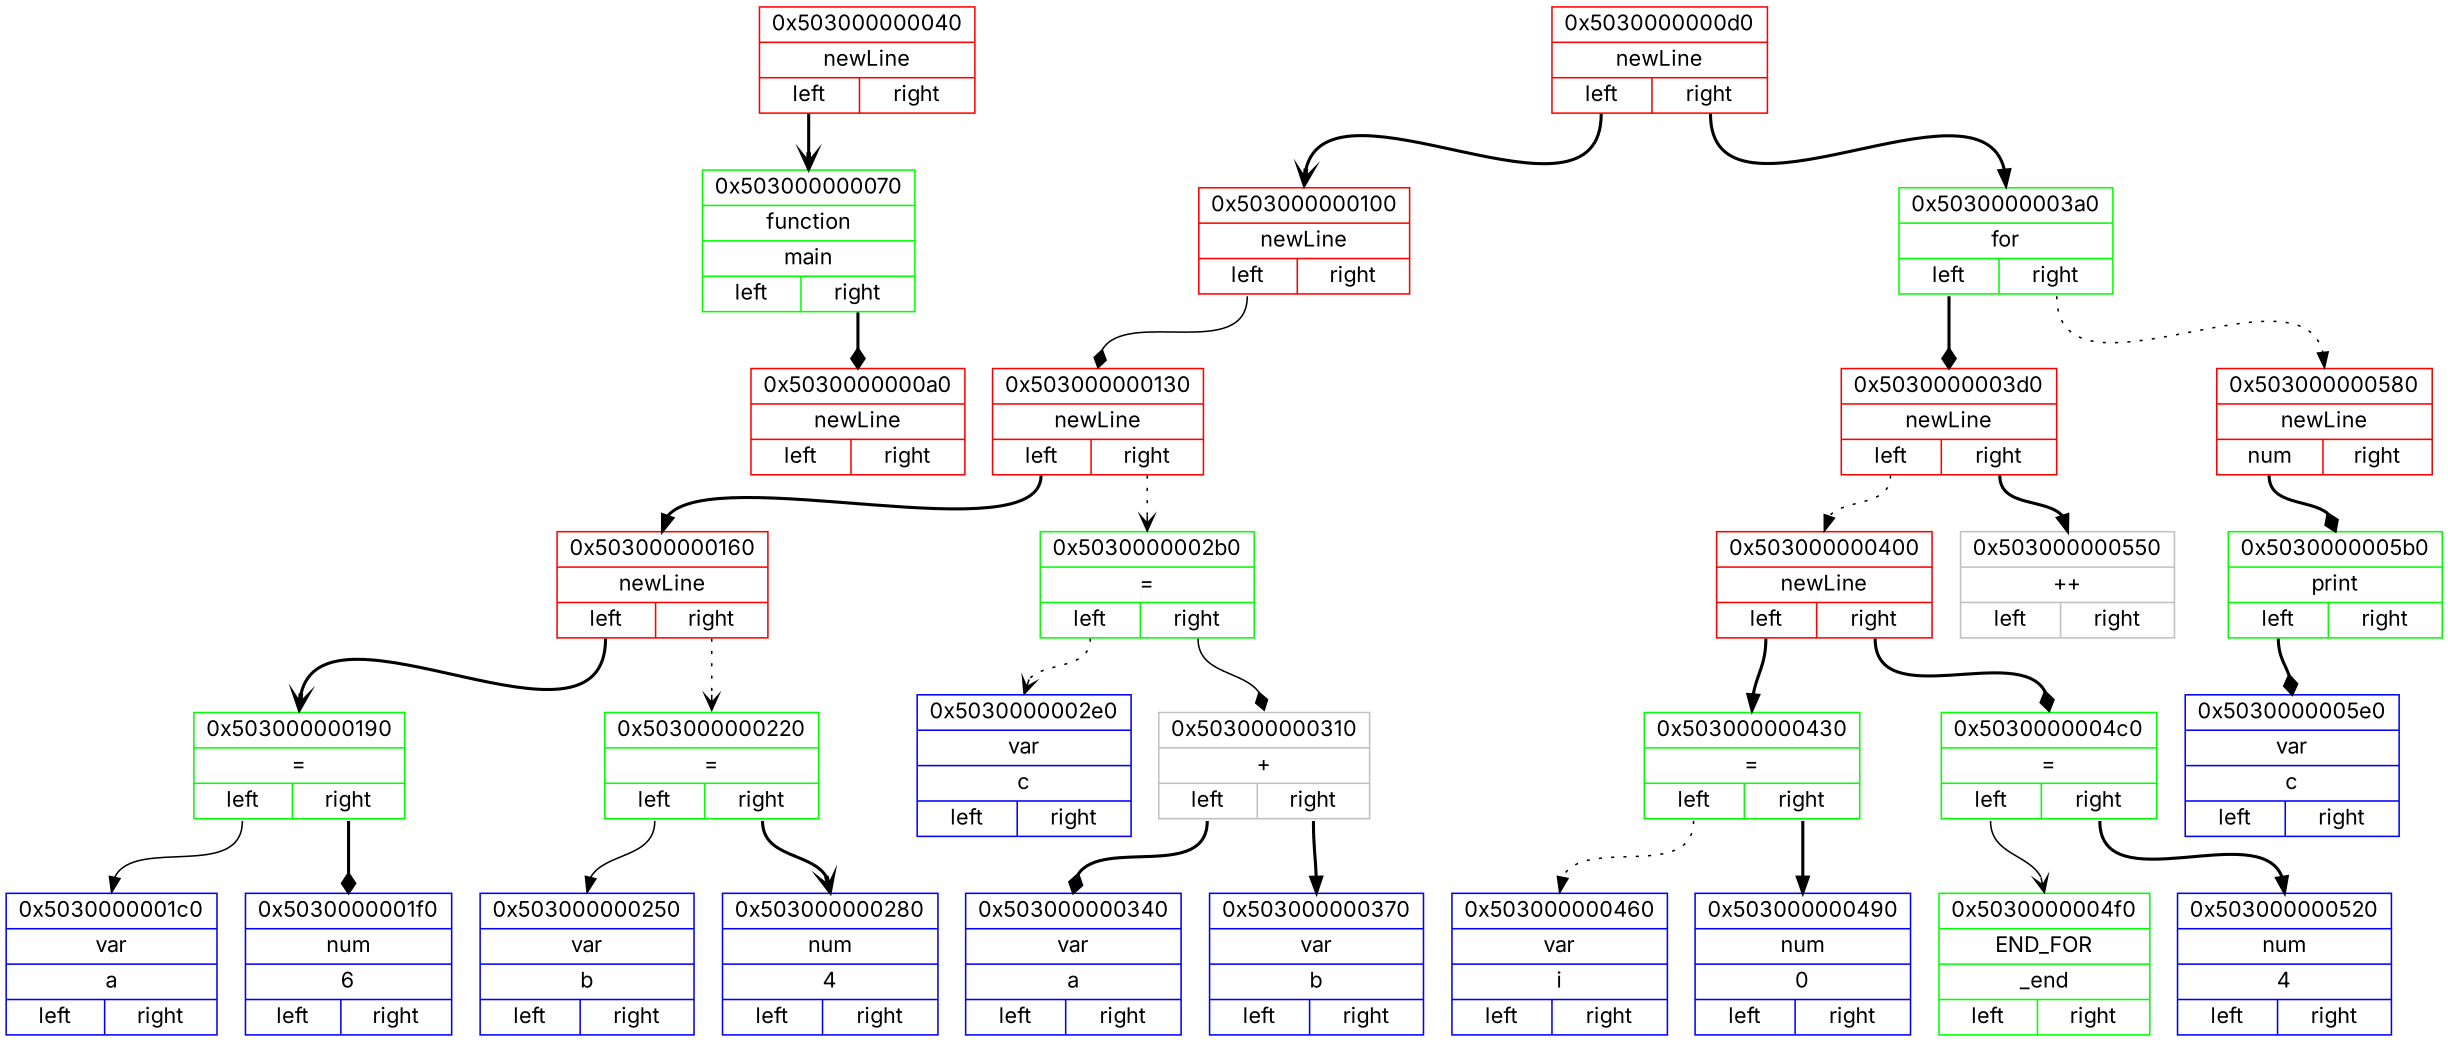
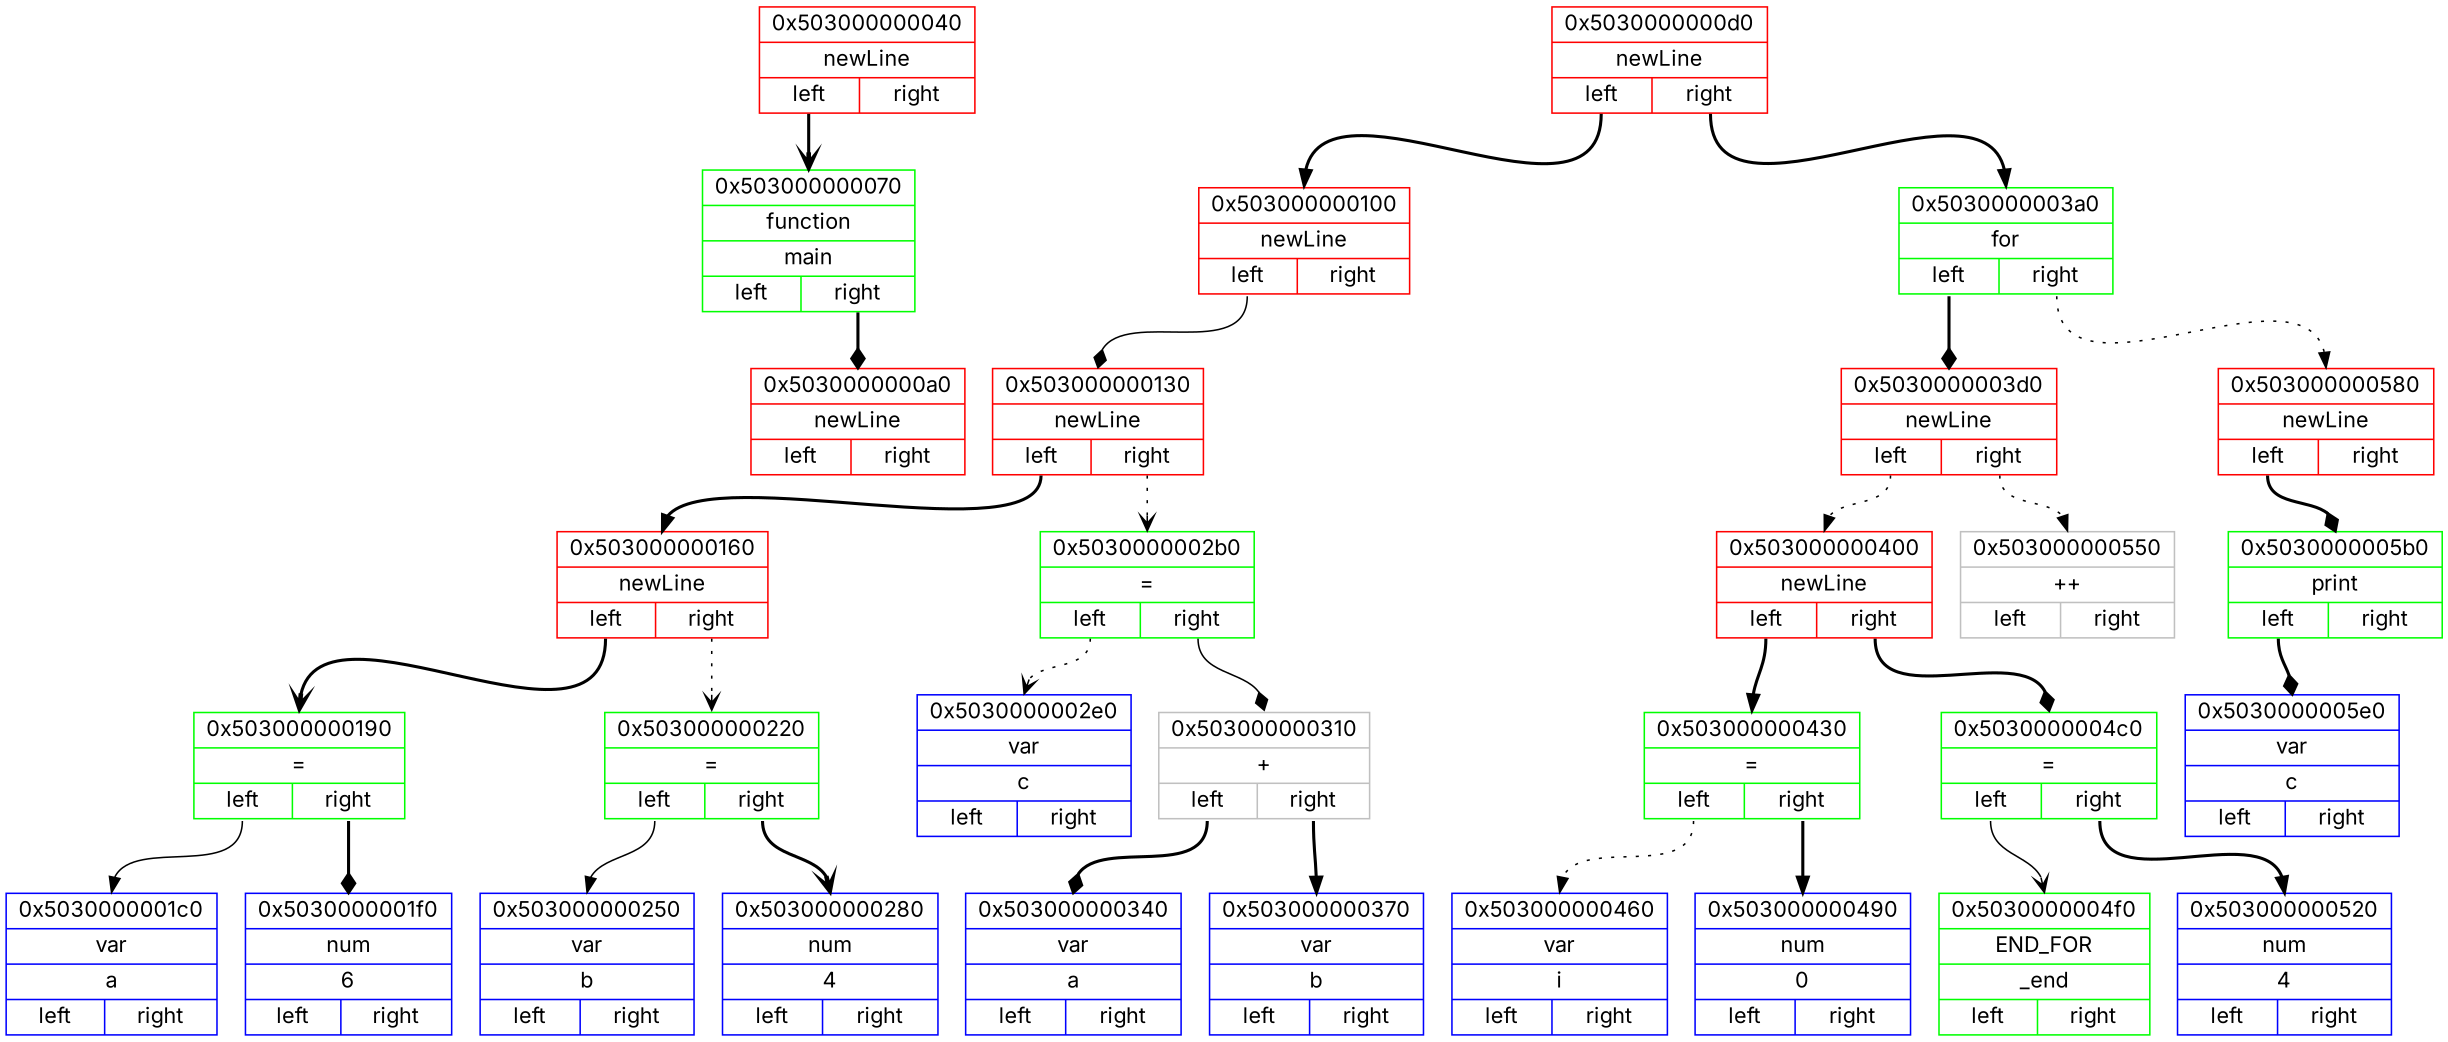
(1460, 151) -> (1460, 151)
(2270, 456) -> (2268, 456)
(2026, 501) -> (2026, 501)
